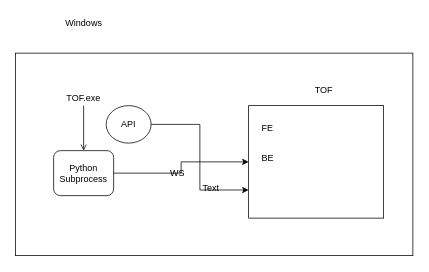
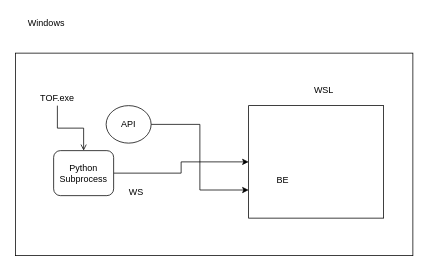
(84, 23) -> (46, 23)
(324, 90) -> (324, 90)
(84, 98) -> (57, 98)
(267, 128) -> none
(267, 158) -> (282, 180)
(177, 173) -> (136, 192)
(211, 188) -> none
